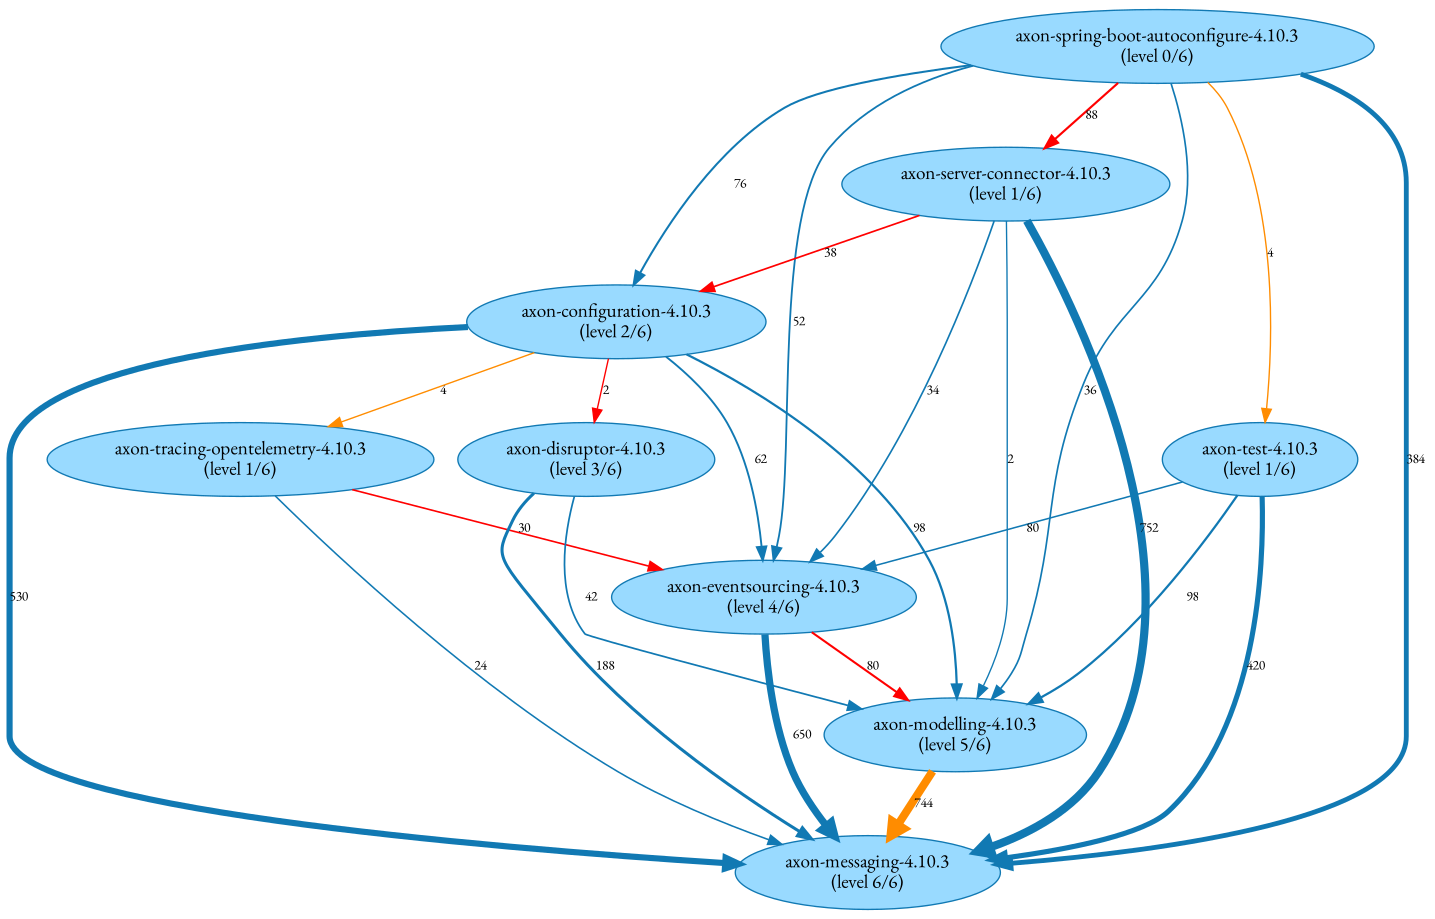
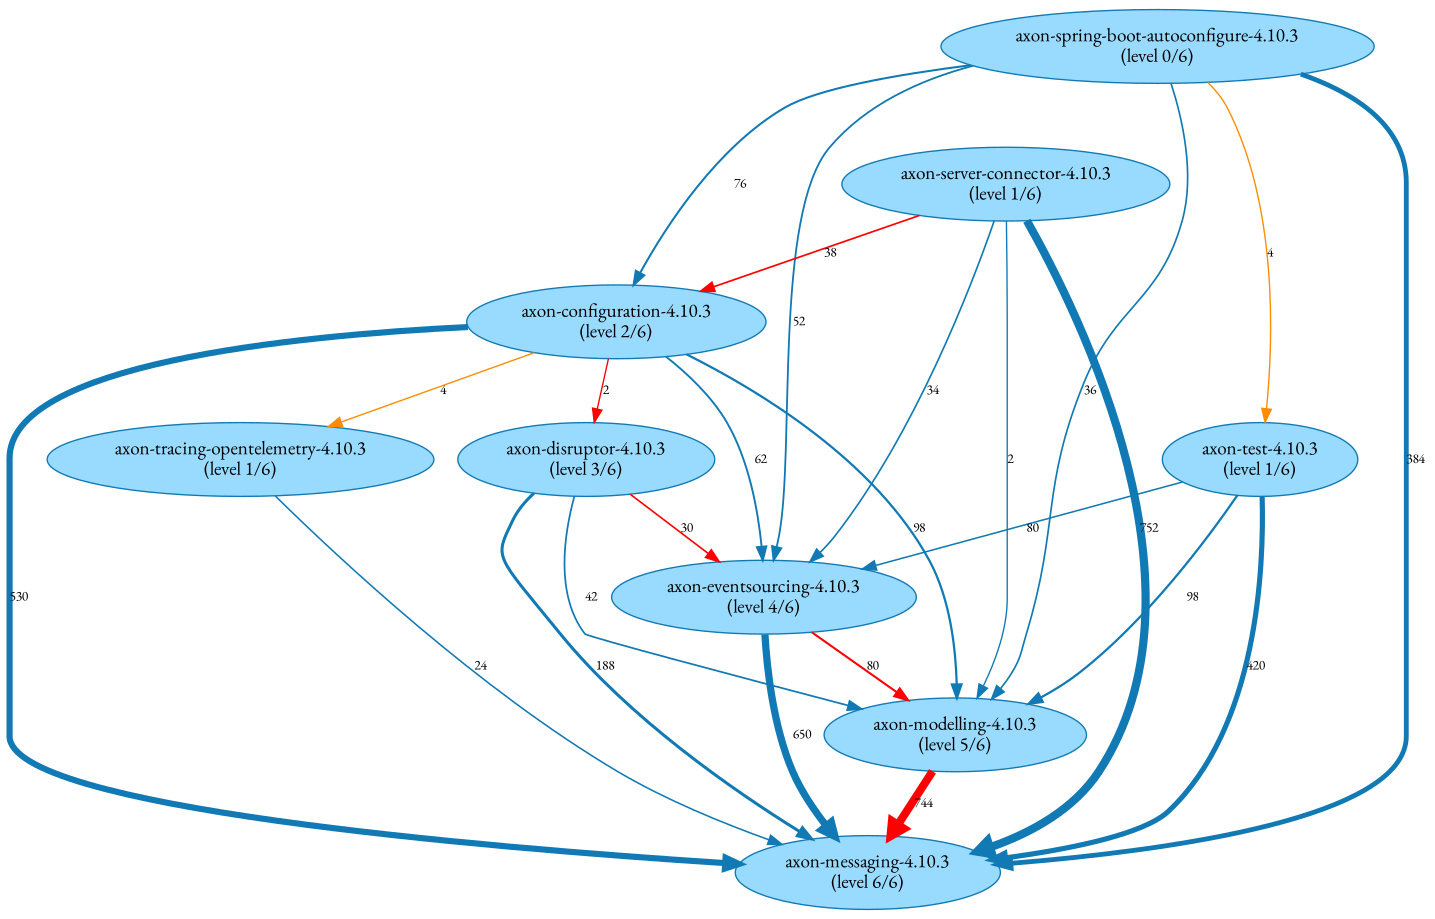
(1087, 111) -> none
(493, 526) -> (669, 524)
(915, 798) -> (915, 798)
